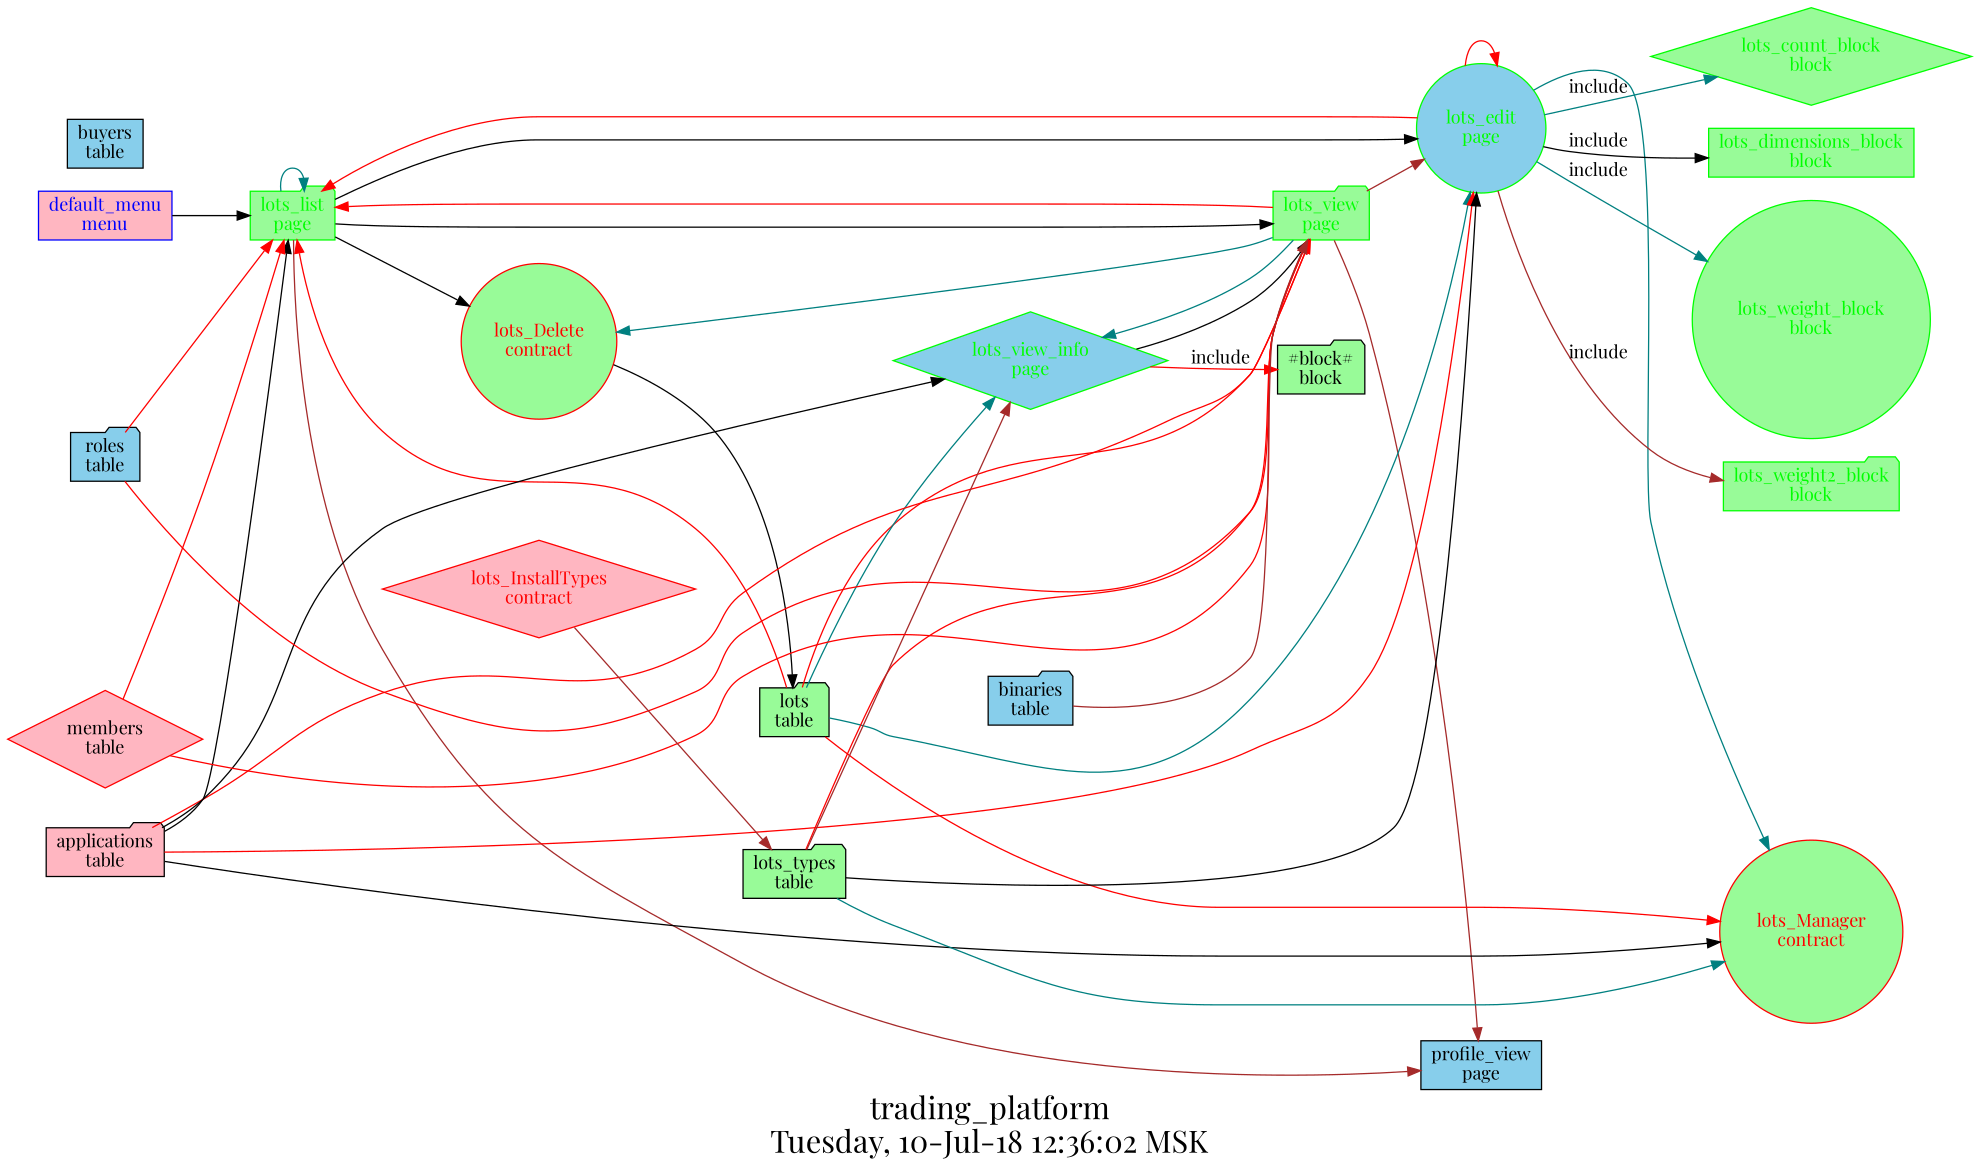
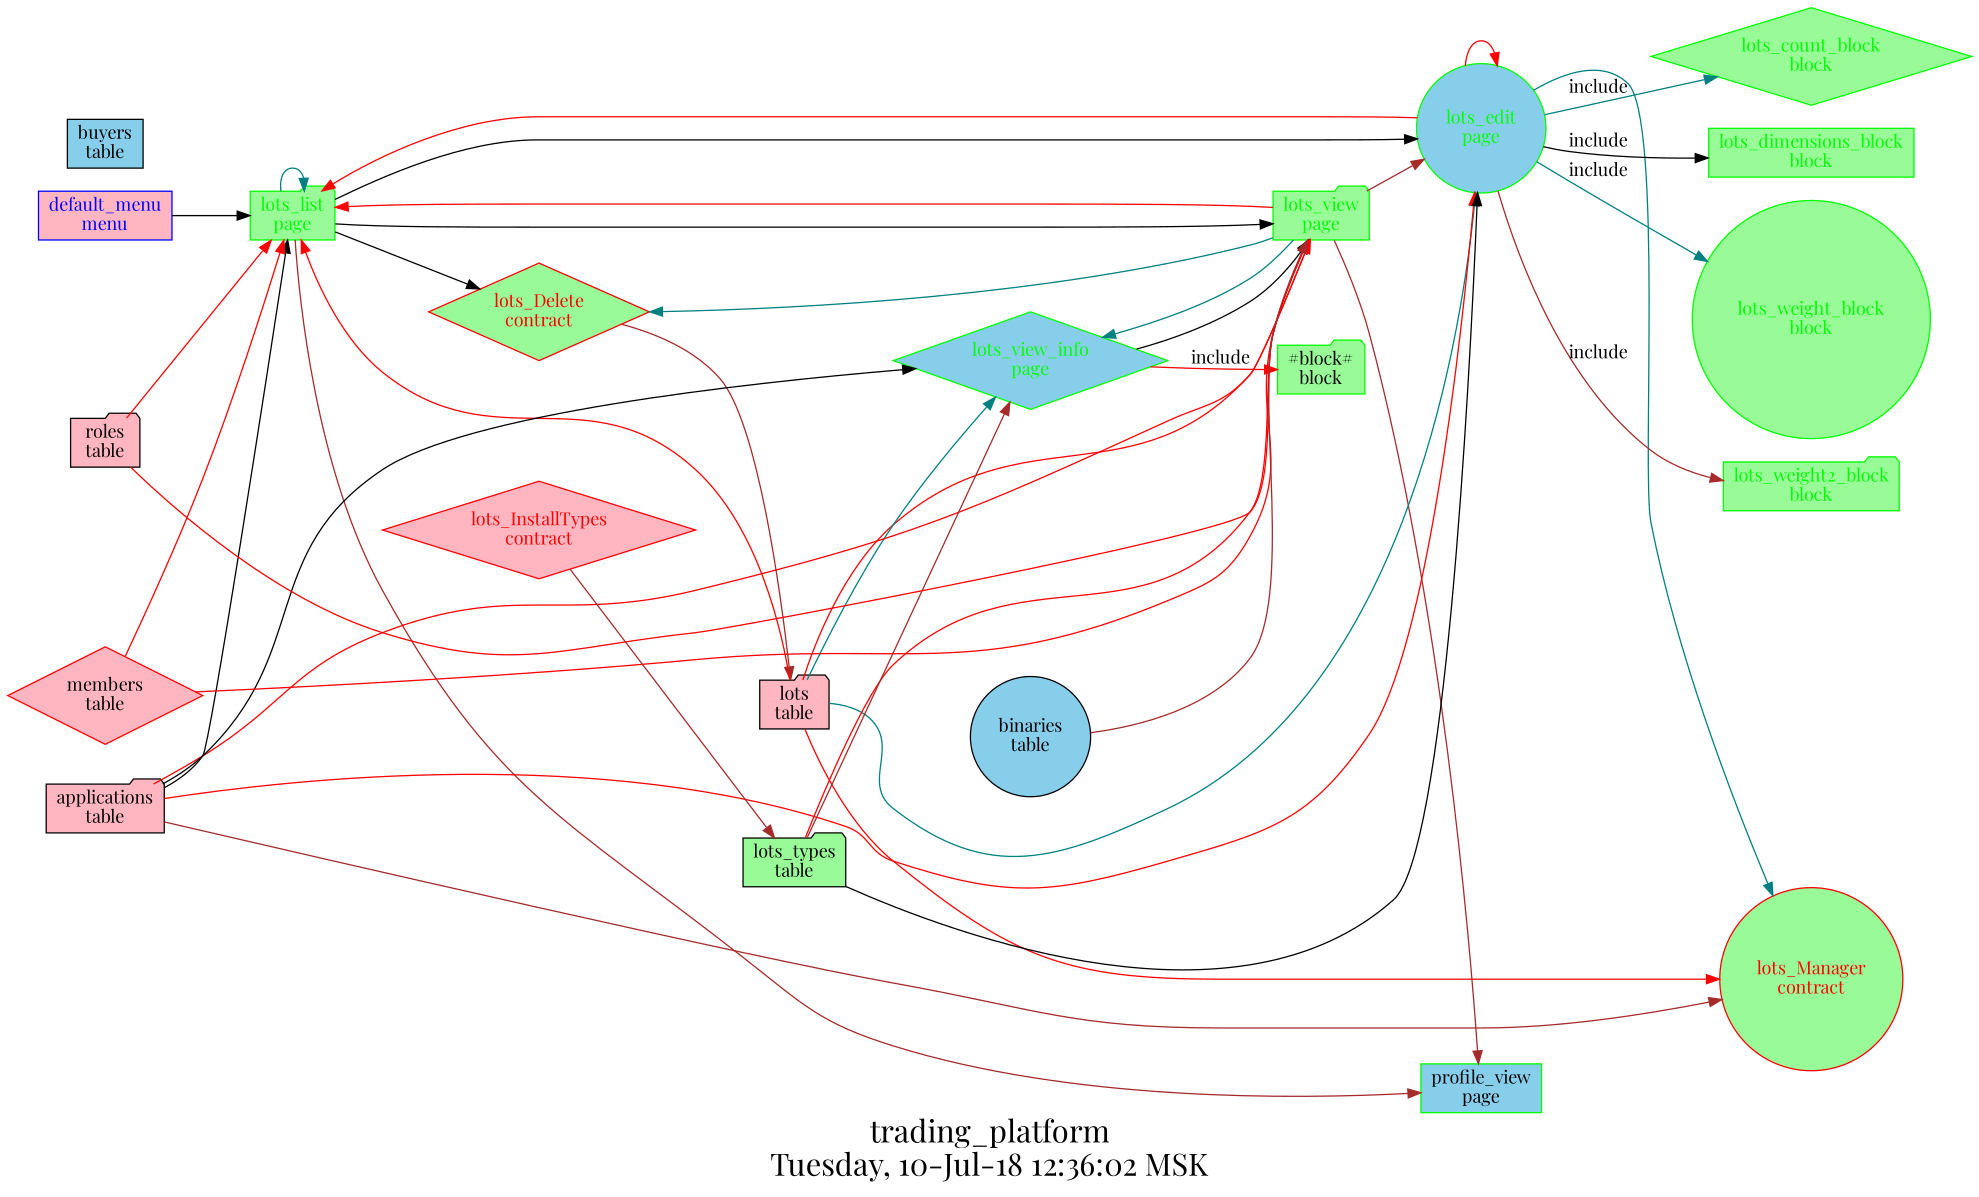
(539, 341) -> (539, 312)
(1321, 370) -> (1321, 370)
(105, 457) -> (105, 443)
(751, 490) -> (755, 464)
(1031, 701) -> (1031, 737)
(794, 712) -> (794, 705)
(895, 944) -> (930, 990)
(1267, 1005) -> none
(1481, 1065) -> (1481, 1088)
